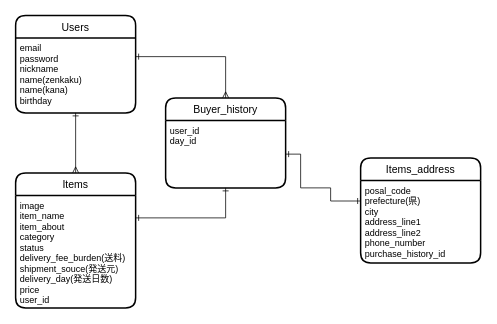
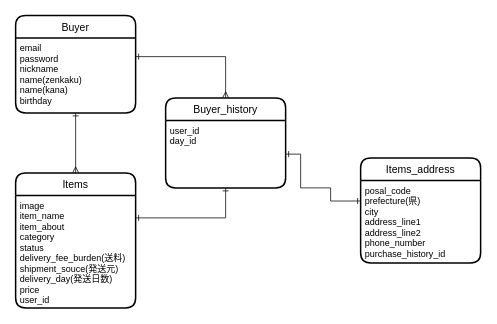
(75, 27) -> (75, 27)
